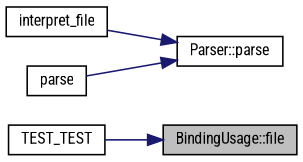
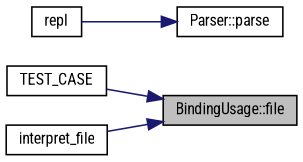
(134, 35) -> (127, 128)
(57, 81) -> (57, 22)
(57, 140) -> (57, 81)
